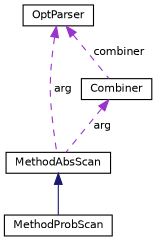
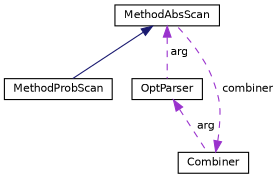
(117, 52) -> (204, 126)
(50, 95) -> (167, 58)
(101, 126) -> (246, 89)
